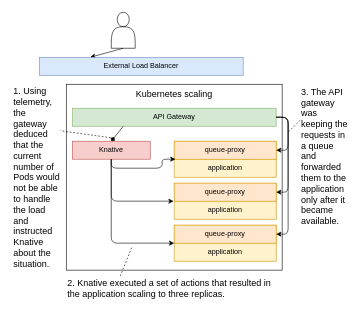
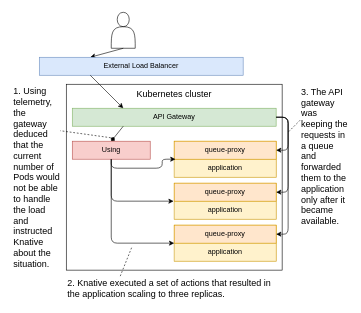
none -> (105, 90)
(174, 94) -> (174, 94)
(111, 150) -> (111, 150)
